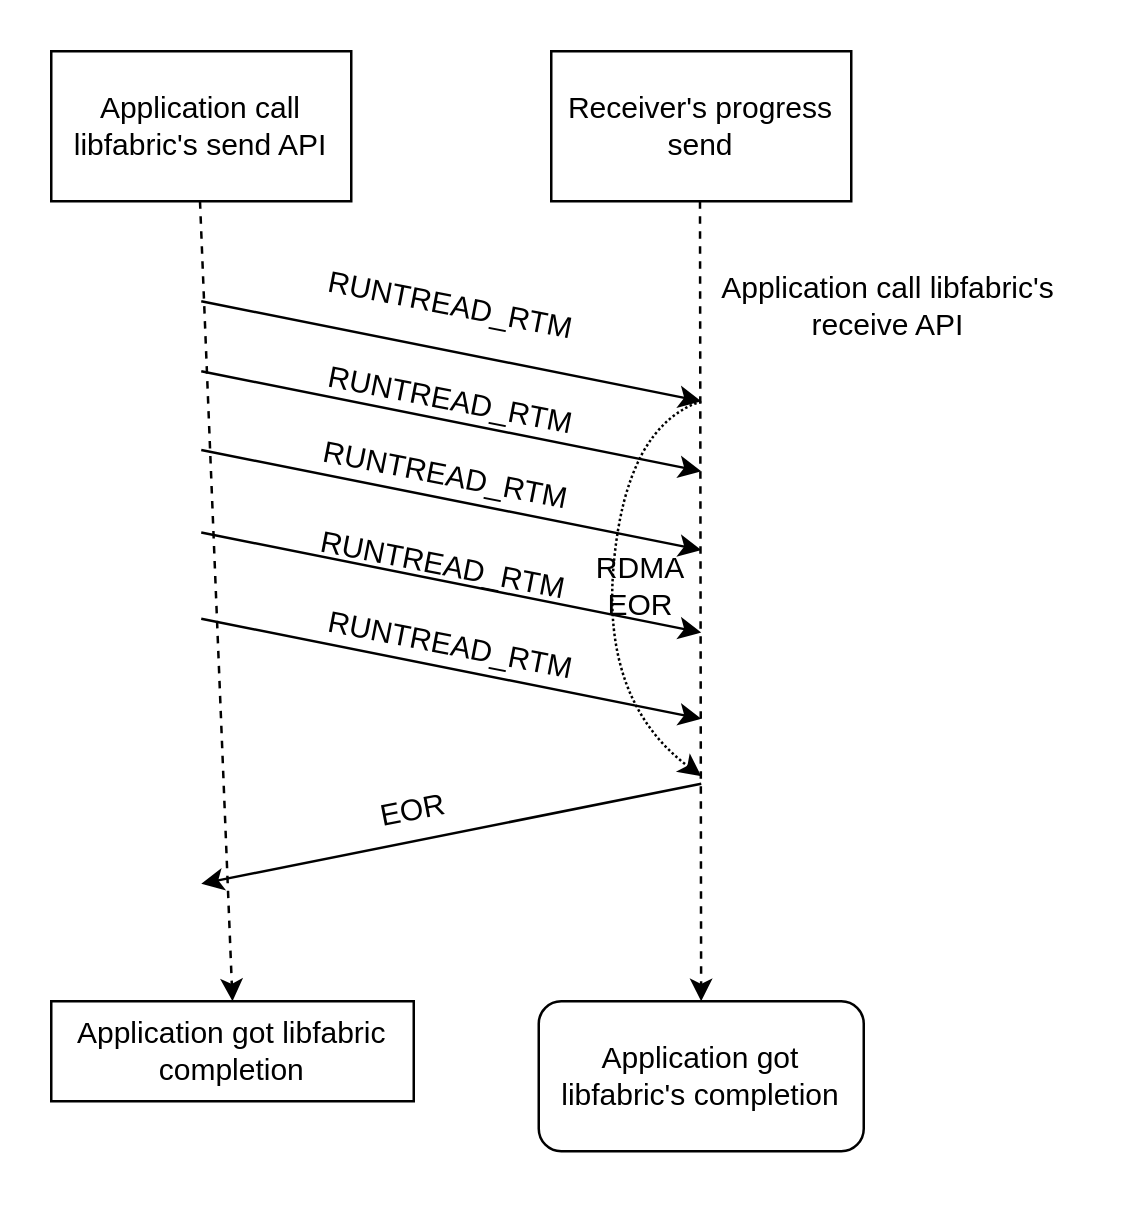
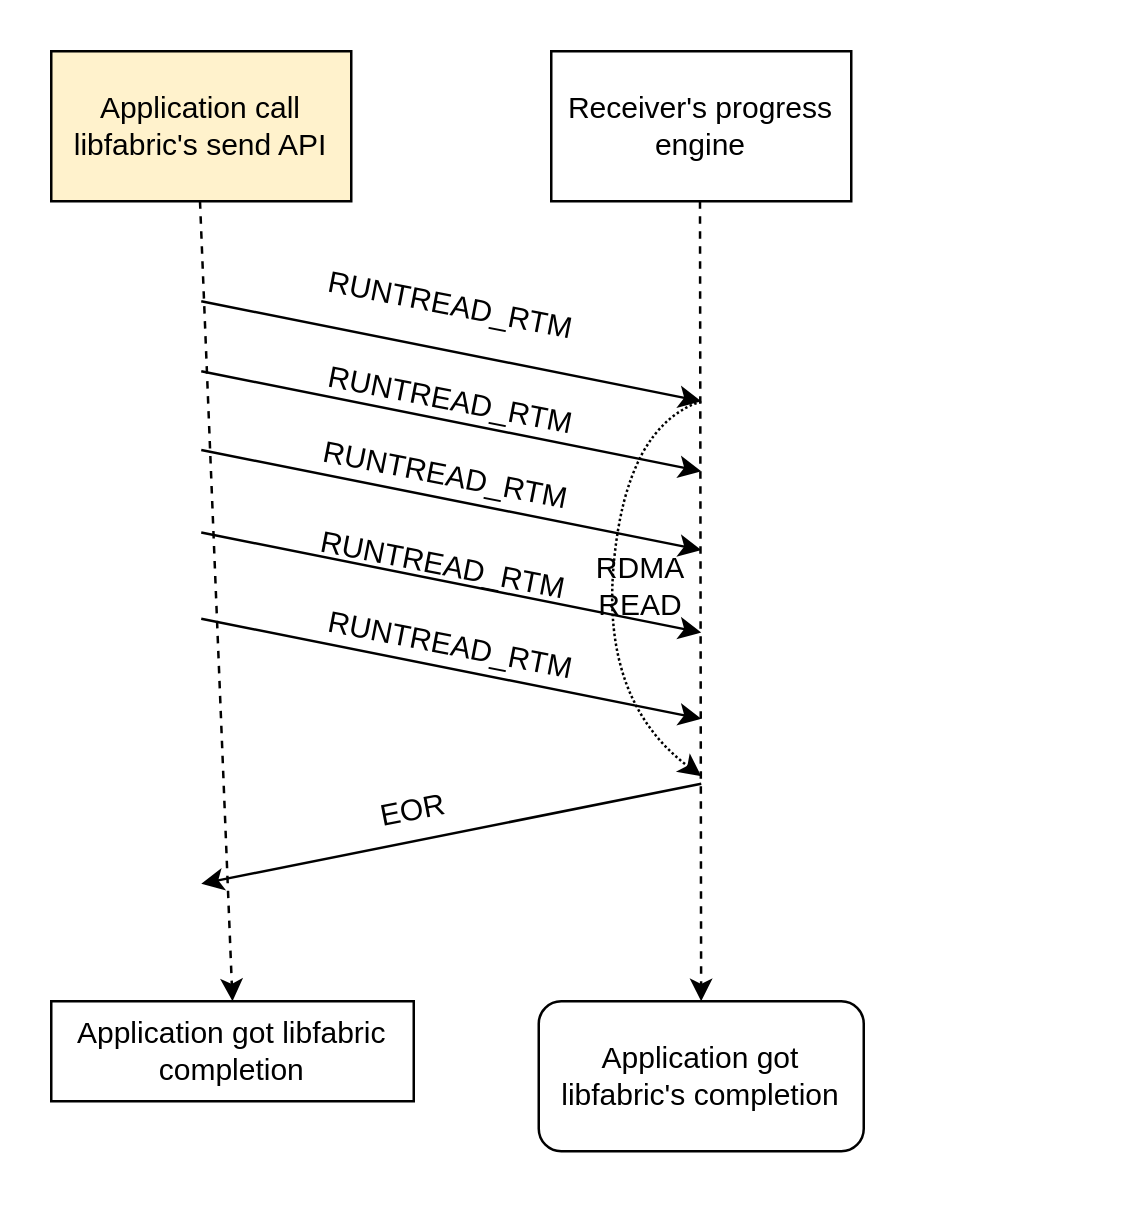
(201, 126) -> (201, 126)
(701, 126) -> (701, 126)
(889, 306) -> none
(641, 586) -> (641, 586)
